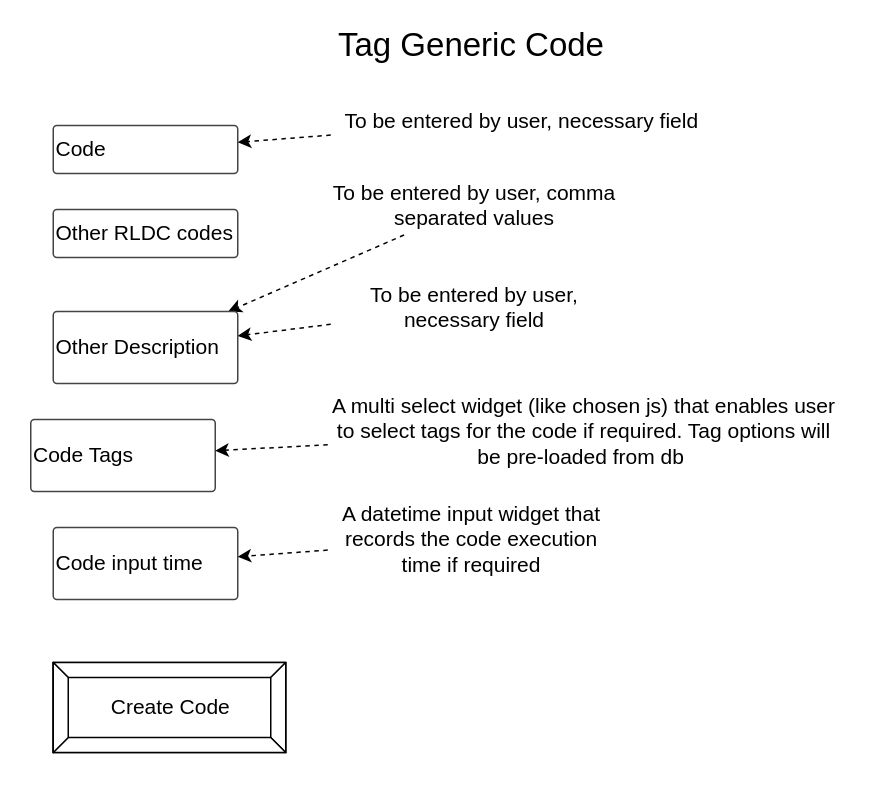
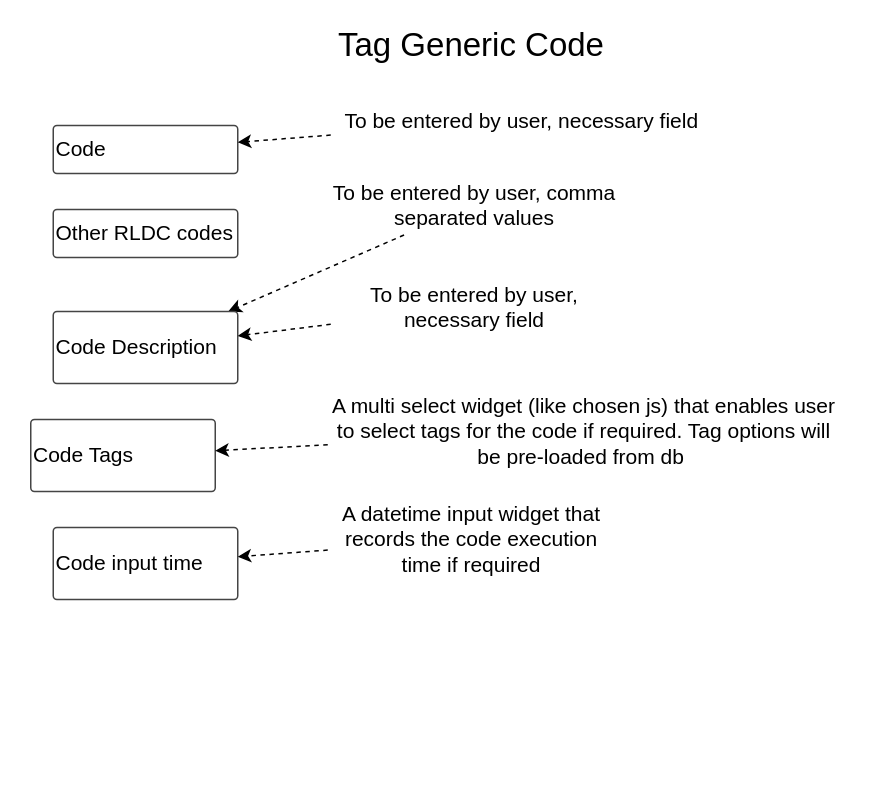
(147, 347) -> (142, 347)
(170, 707) -> none
